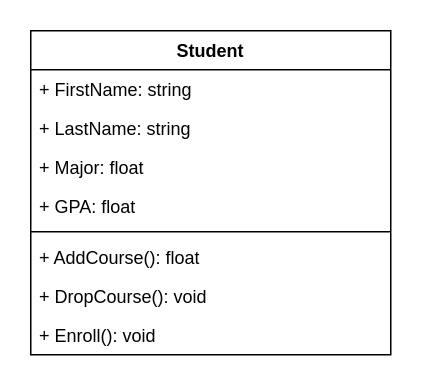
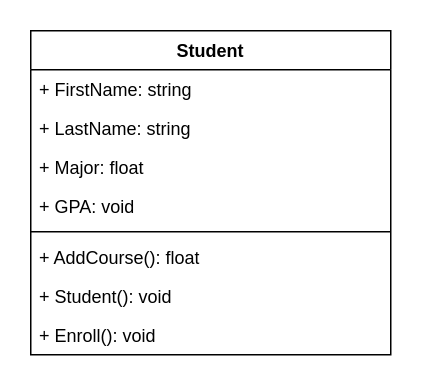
(91, 208) -> (86, 208)
(131, 298) -> (116, 298)
